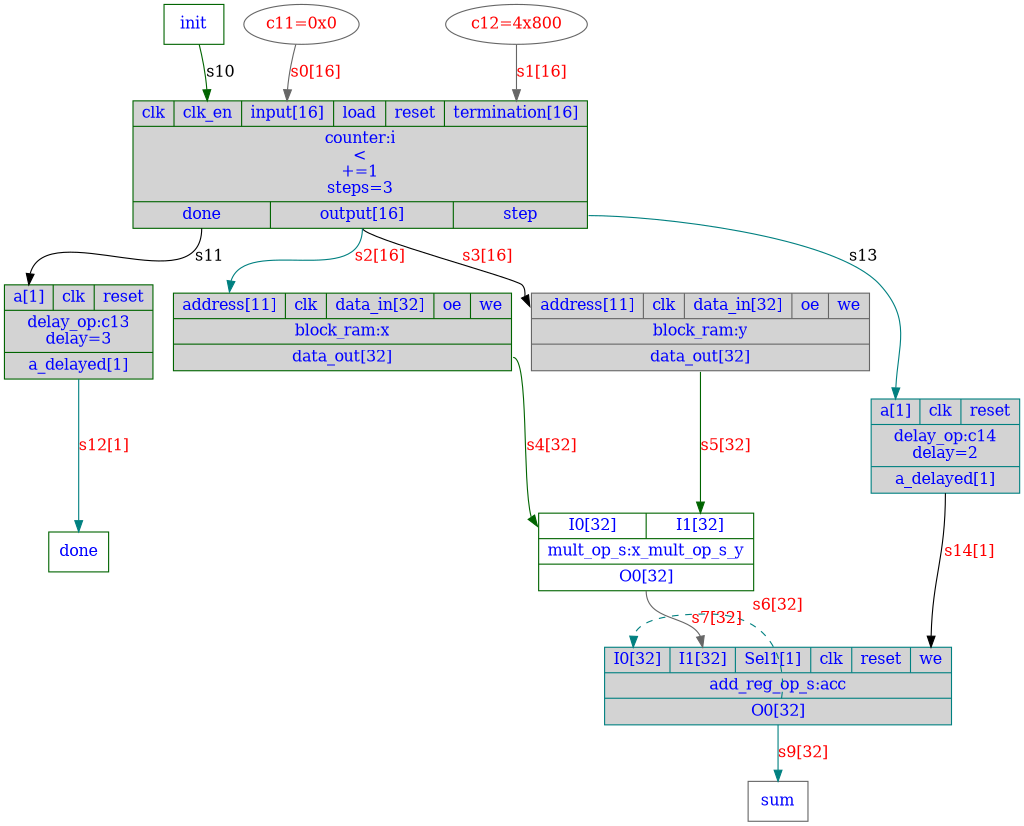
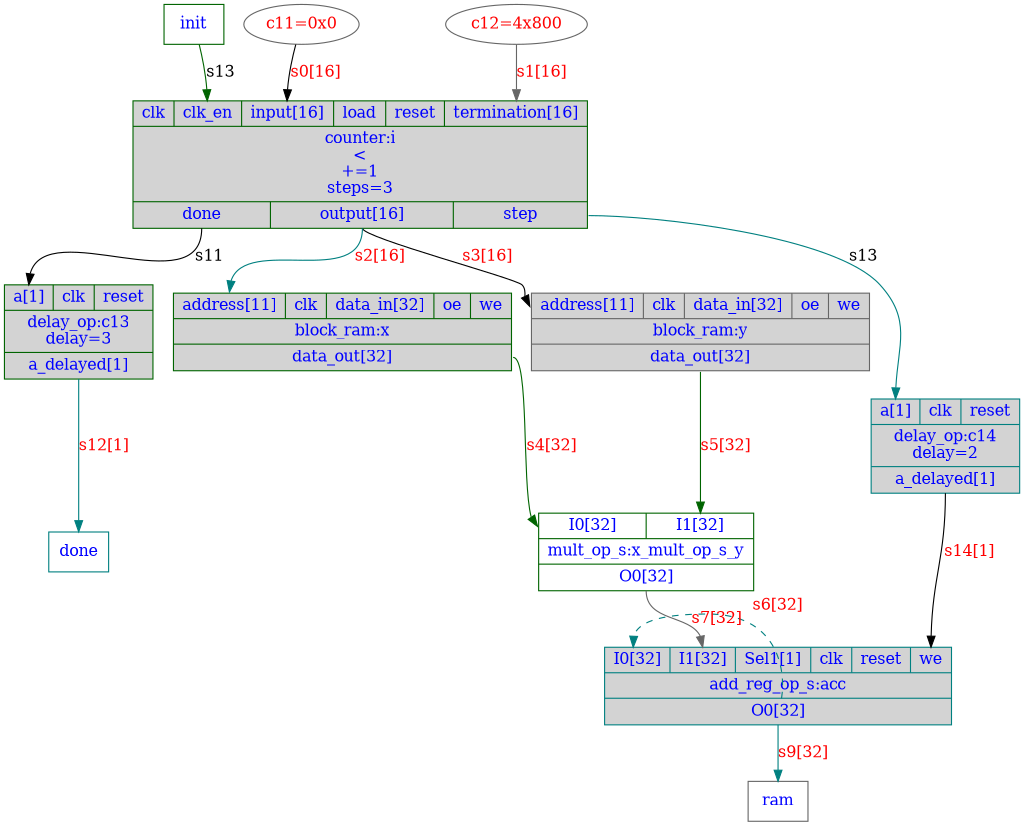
(291, 67) -> (291, 67)
(221, 73) -> (221, 73)
(79, 552) -> (79, 552)
(778, 801) -> (778, 801)
